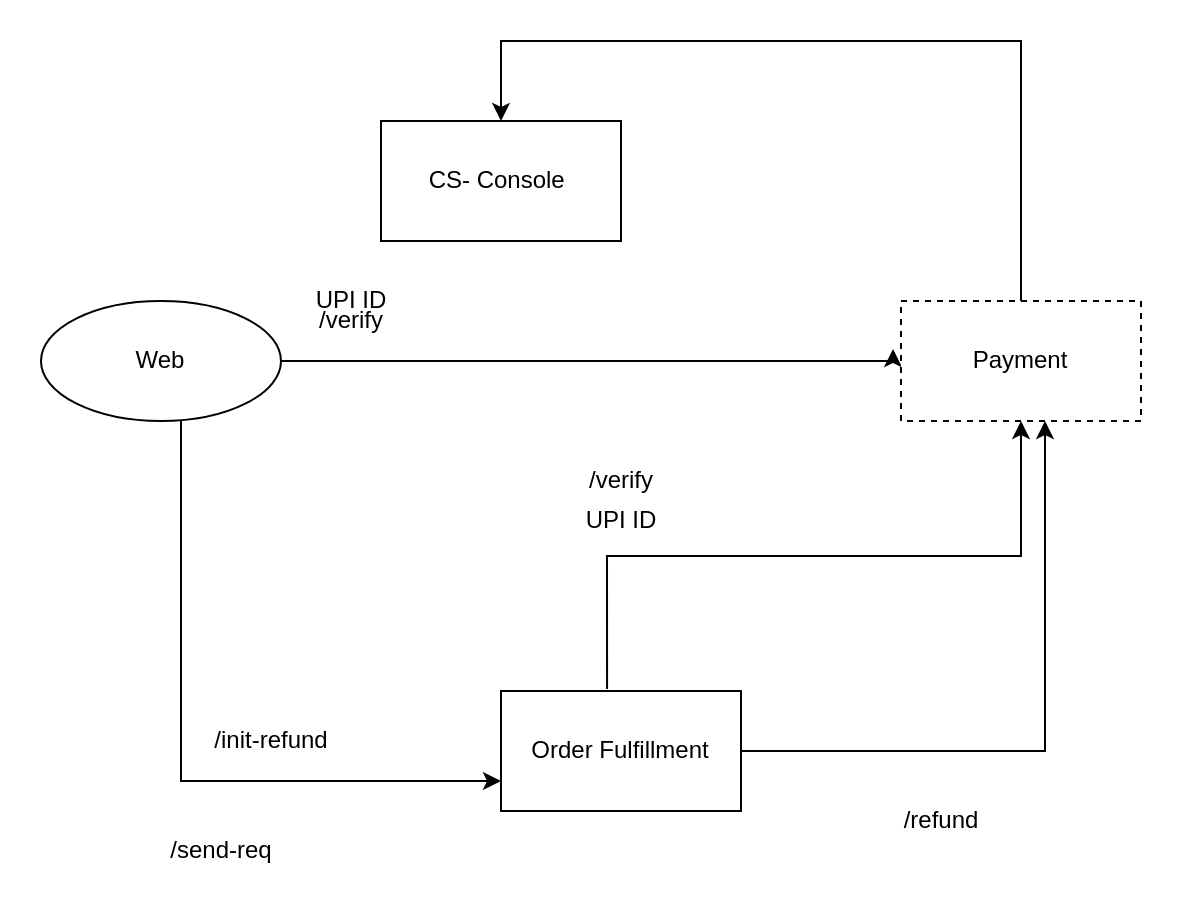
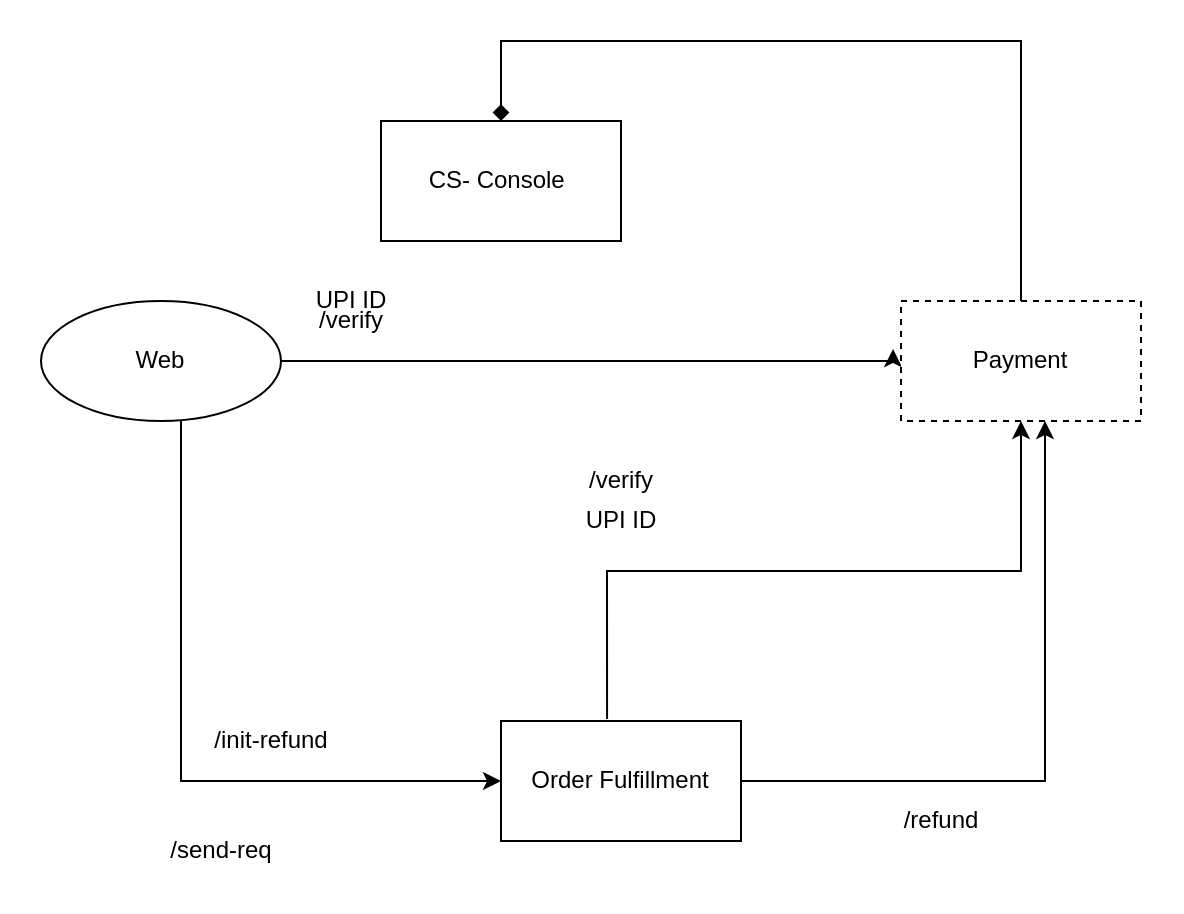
(501, 106) -> (501, 105)
(621, 751) -> (621, 781)
